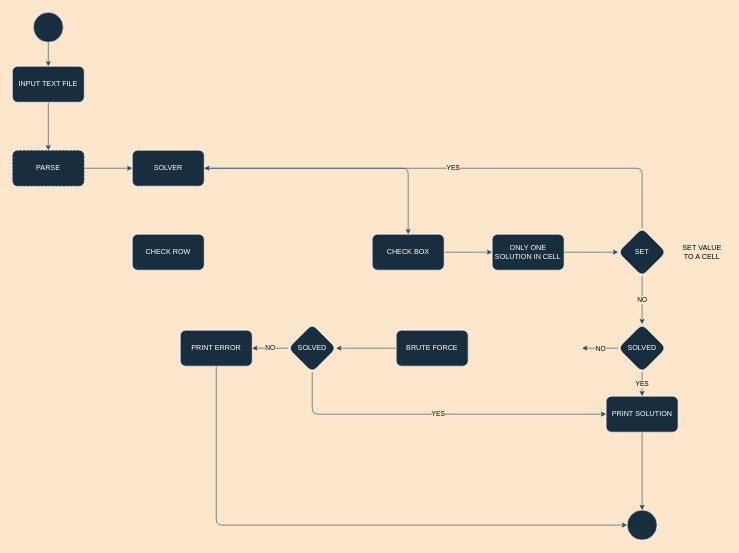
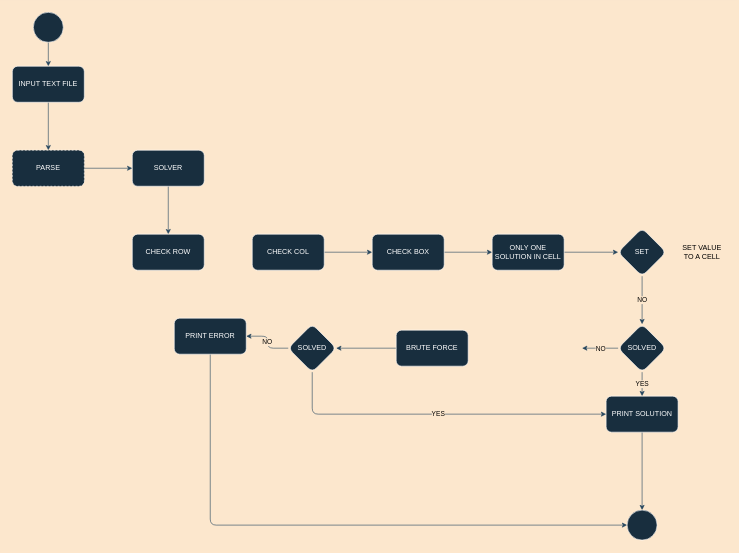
(205, 168) -> (168, 228)
(524, 168) -> none
none -> (288, 252)
none -> (366, 252)
(216, 348) -> (210, 336)
